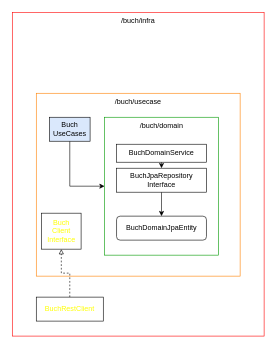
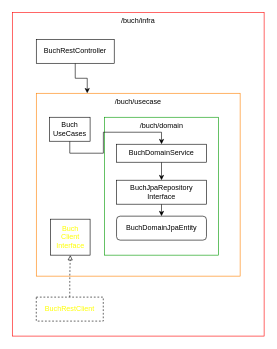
none -> (75, 51)
none -> (87, 80)
(70, 129) -> (70, 129)
(162, 180) -> (162, 192)
(99, 186) -> (103, 143)
(61, 231) -> (70, 237)
(70, 309) -> (70, 309)
